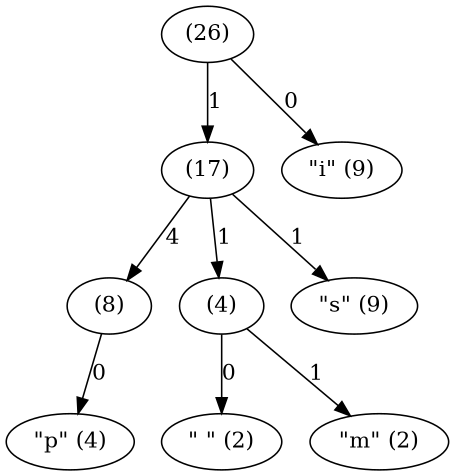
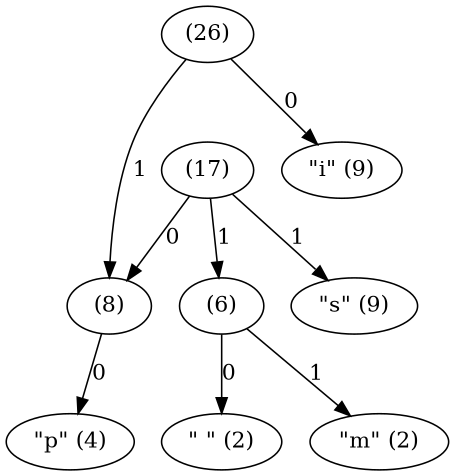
(208, 94) -> (129, 153)
(173, 238) -> (173, 238)
(222, 306) -> (222, 306)
